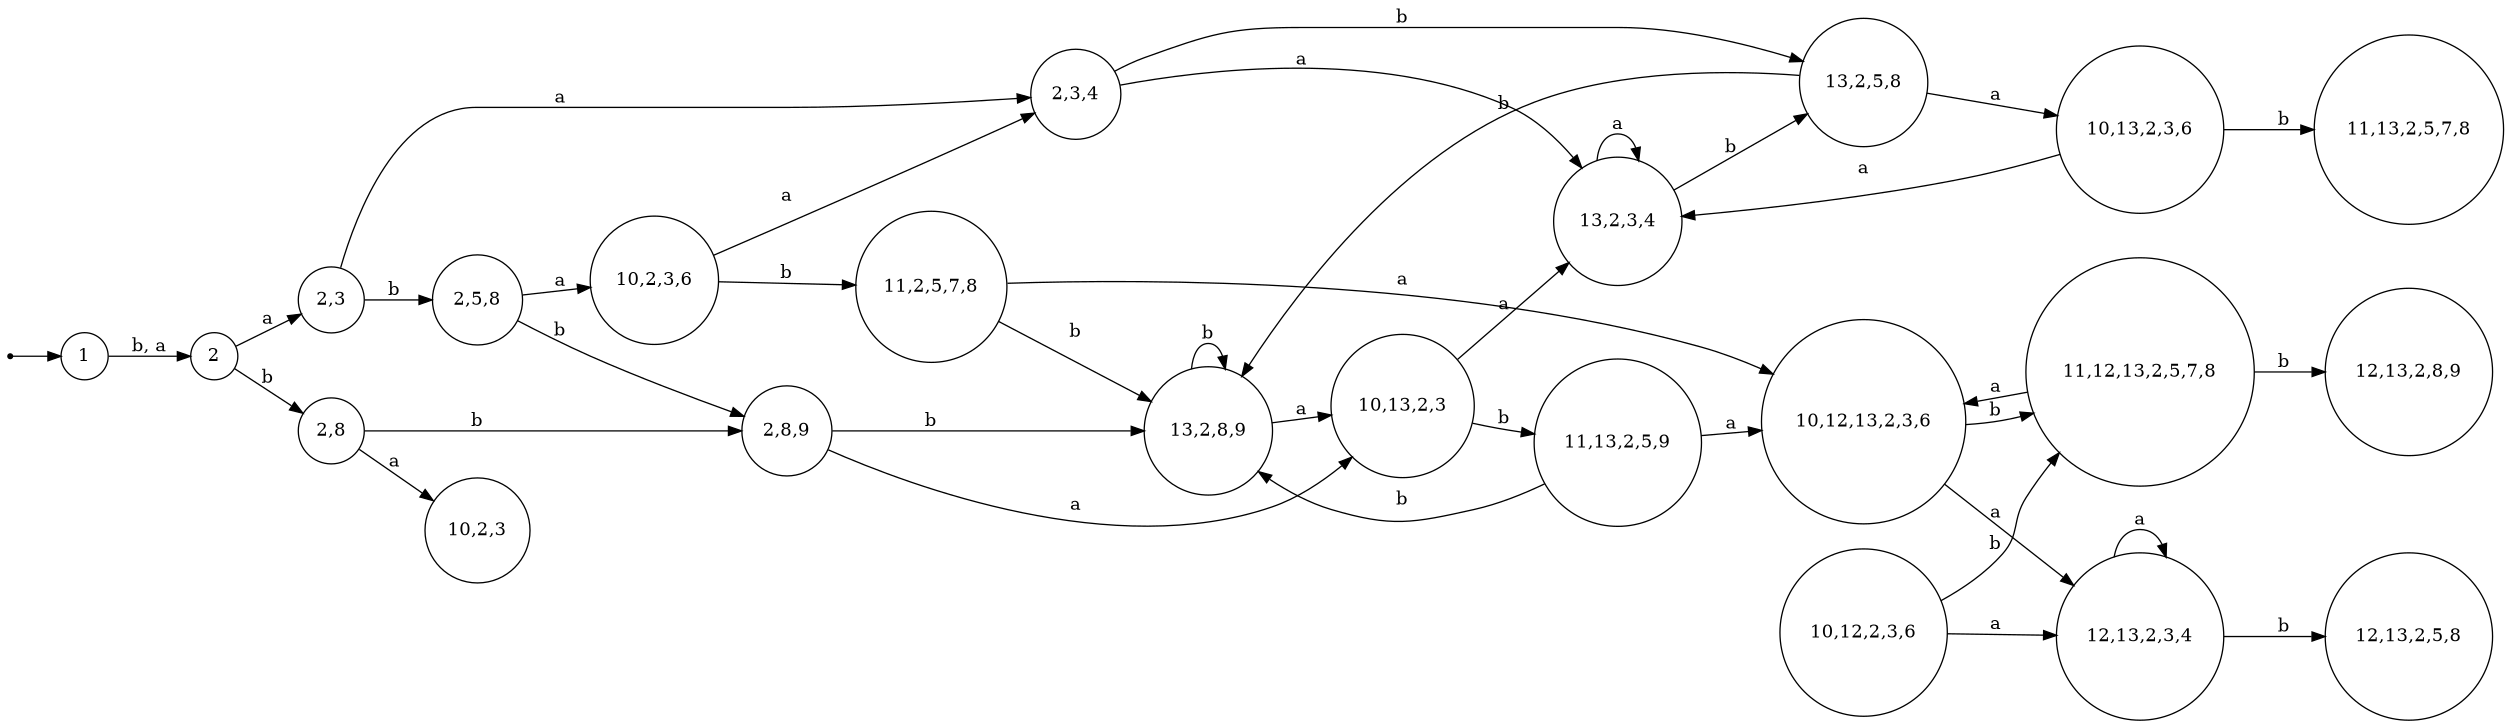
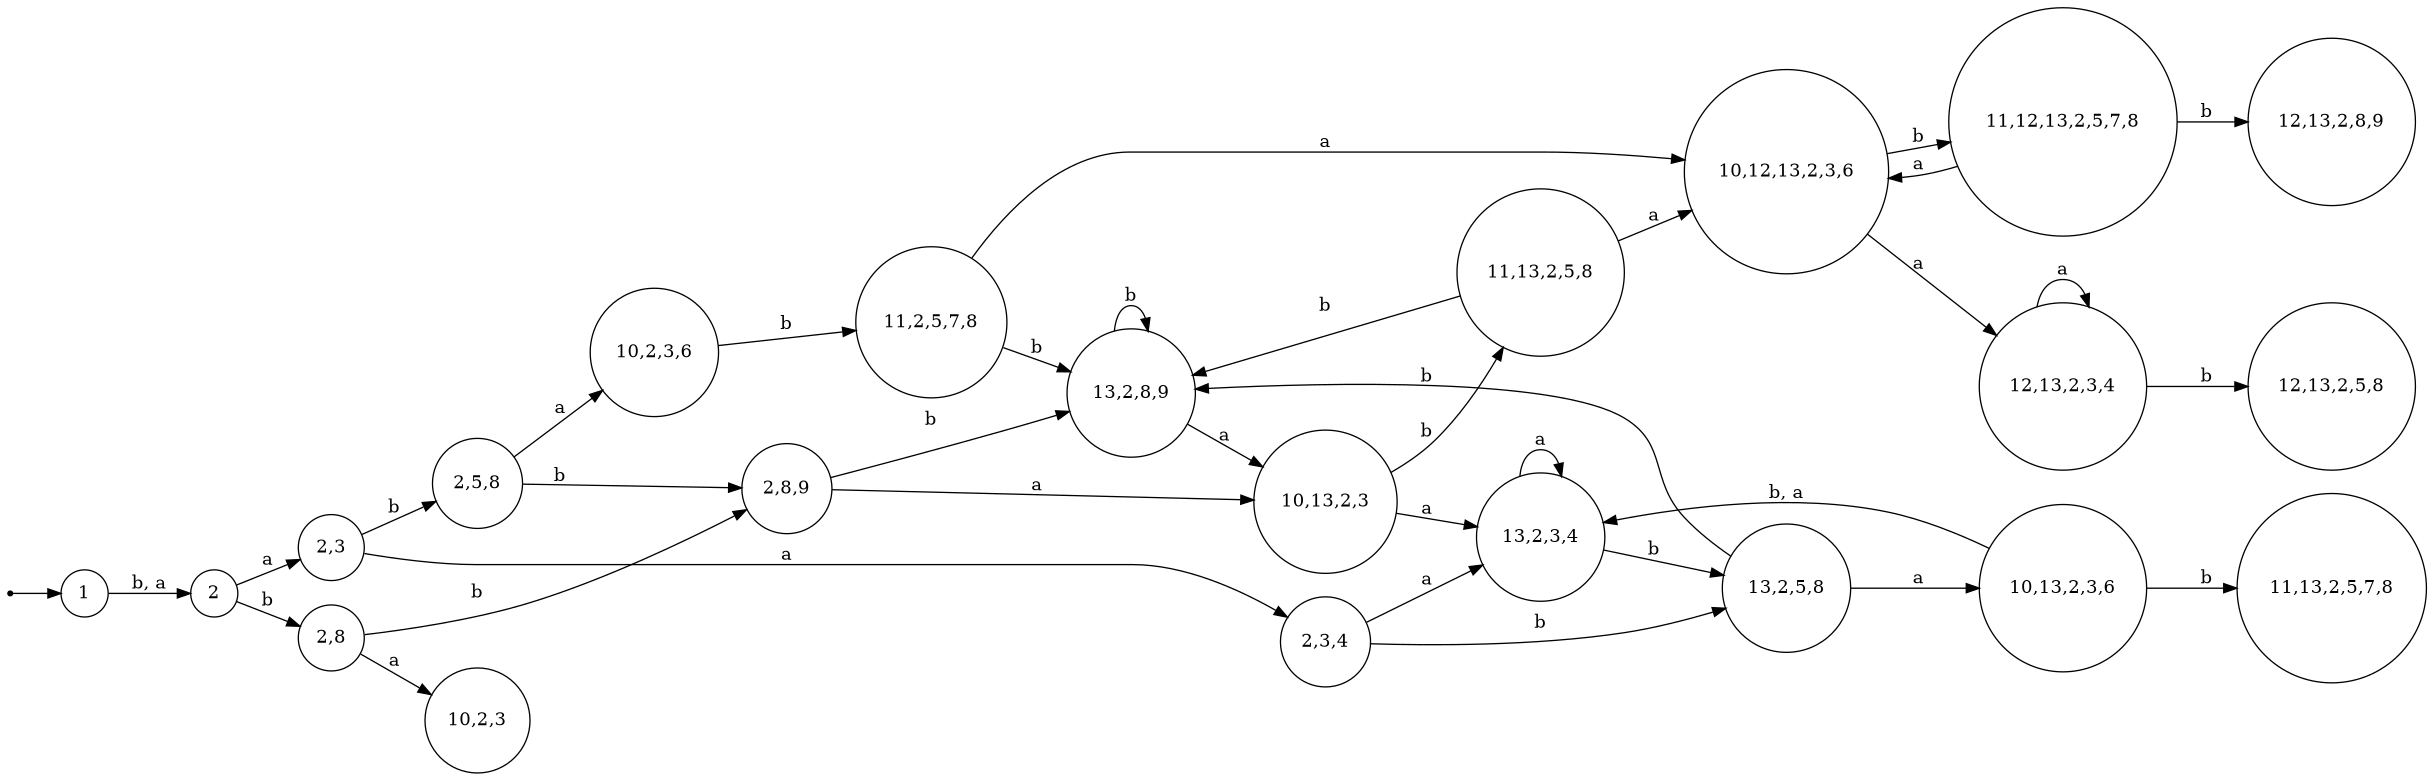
(1864, 168) -> (1786, 493)
(868, 188) -> none
(1618, 443) -> (1541, 273)
(1864, 633) -> none
